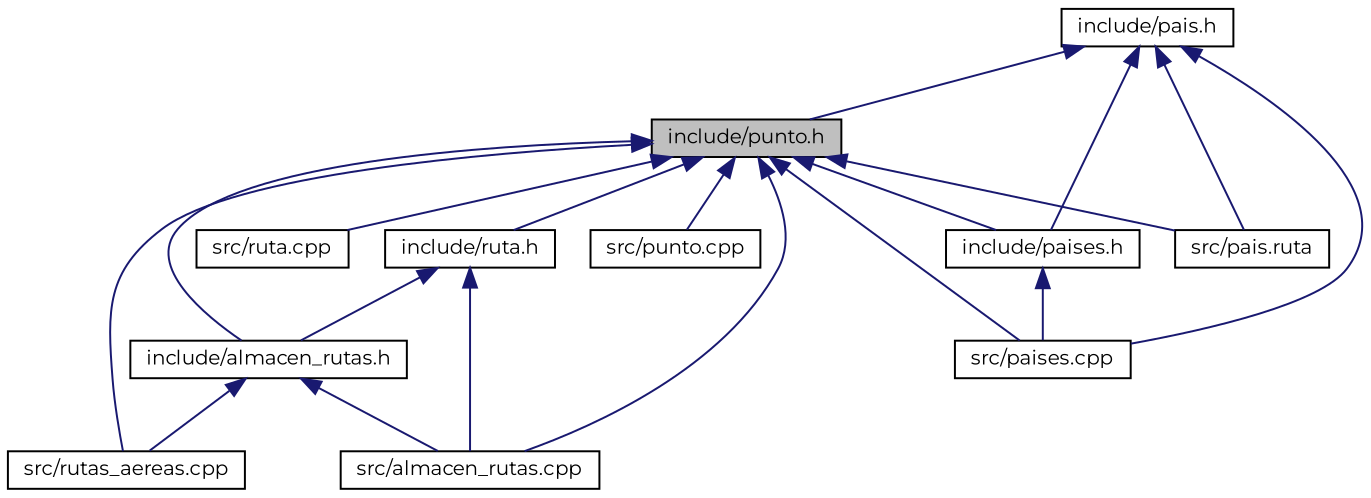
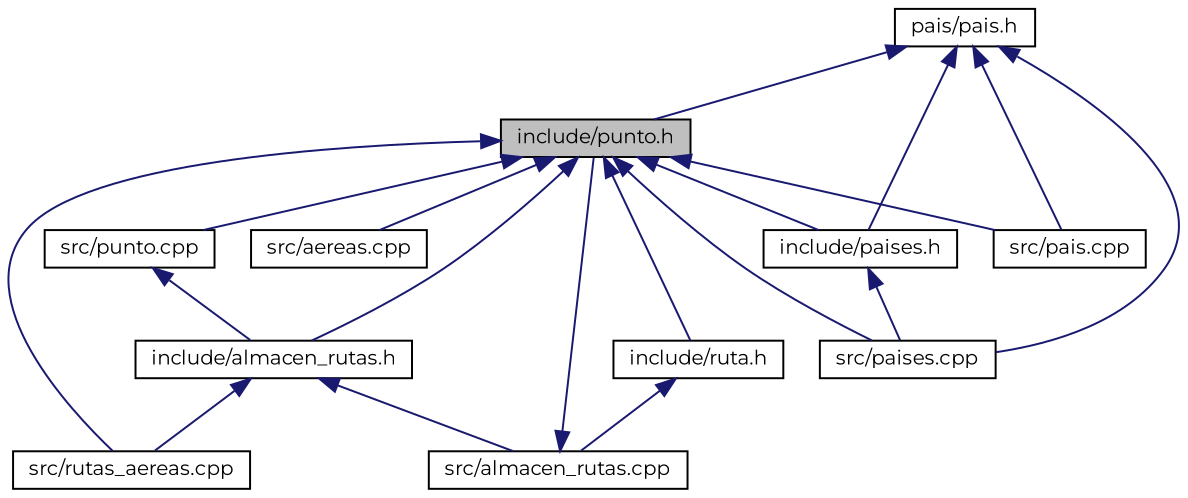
(1147, 28) -> (965, 28)
(273, 249) -> (339, 249)
(1252, 249) -> (1070, 249)
(360, 309) -> (210, 310)
(706, 352) -> (578, 295)
